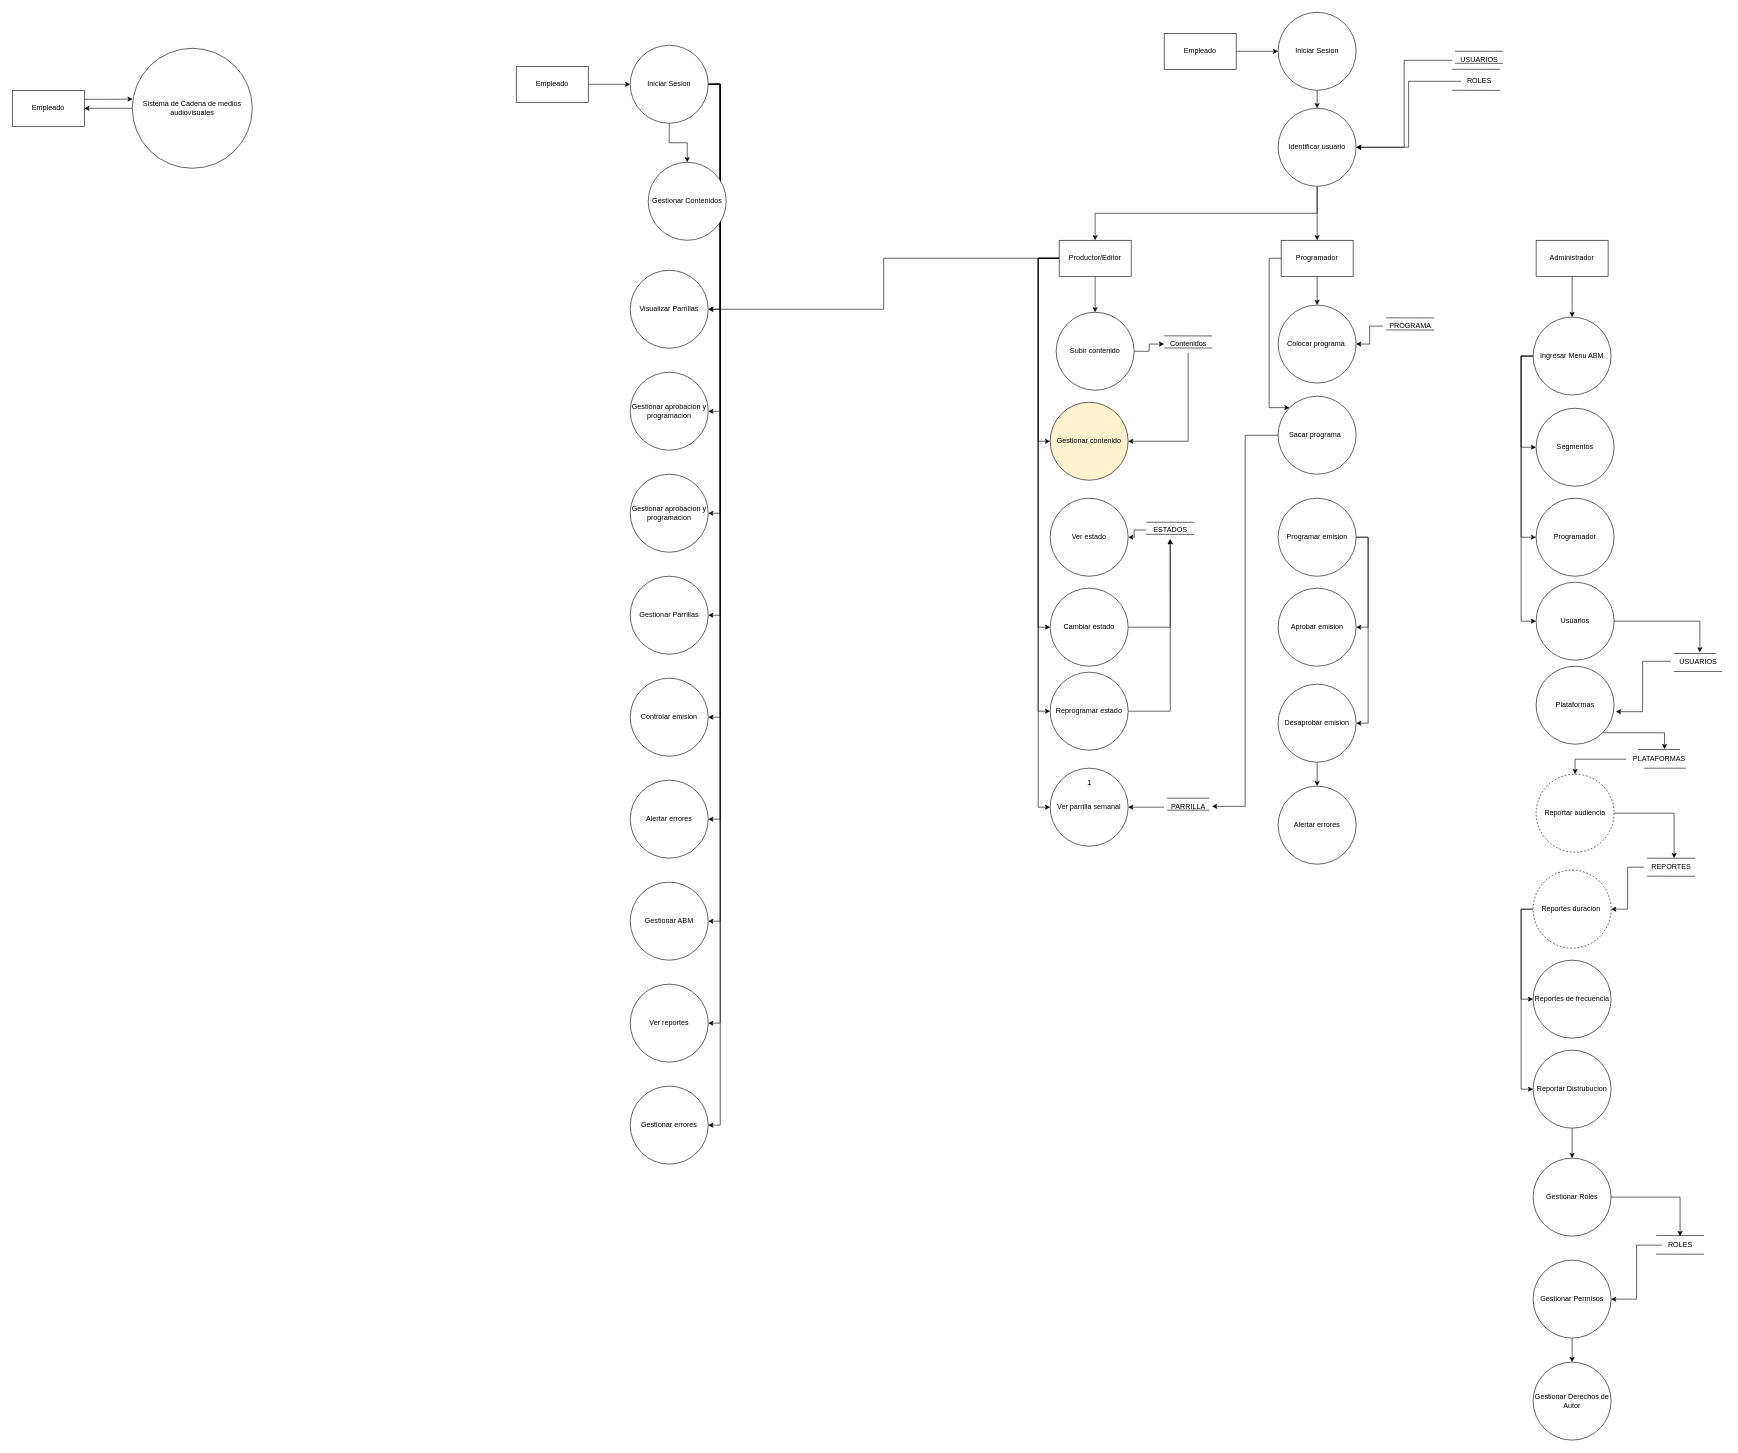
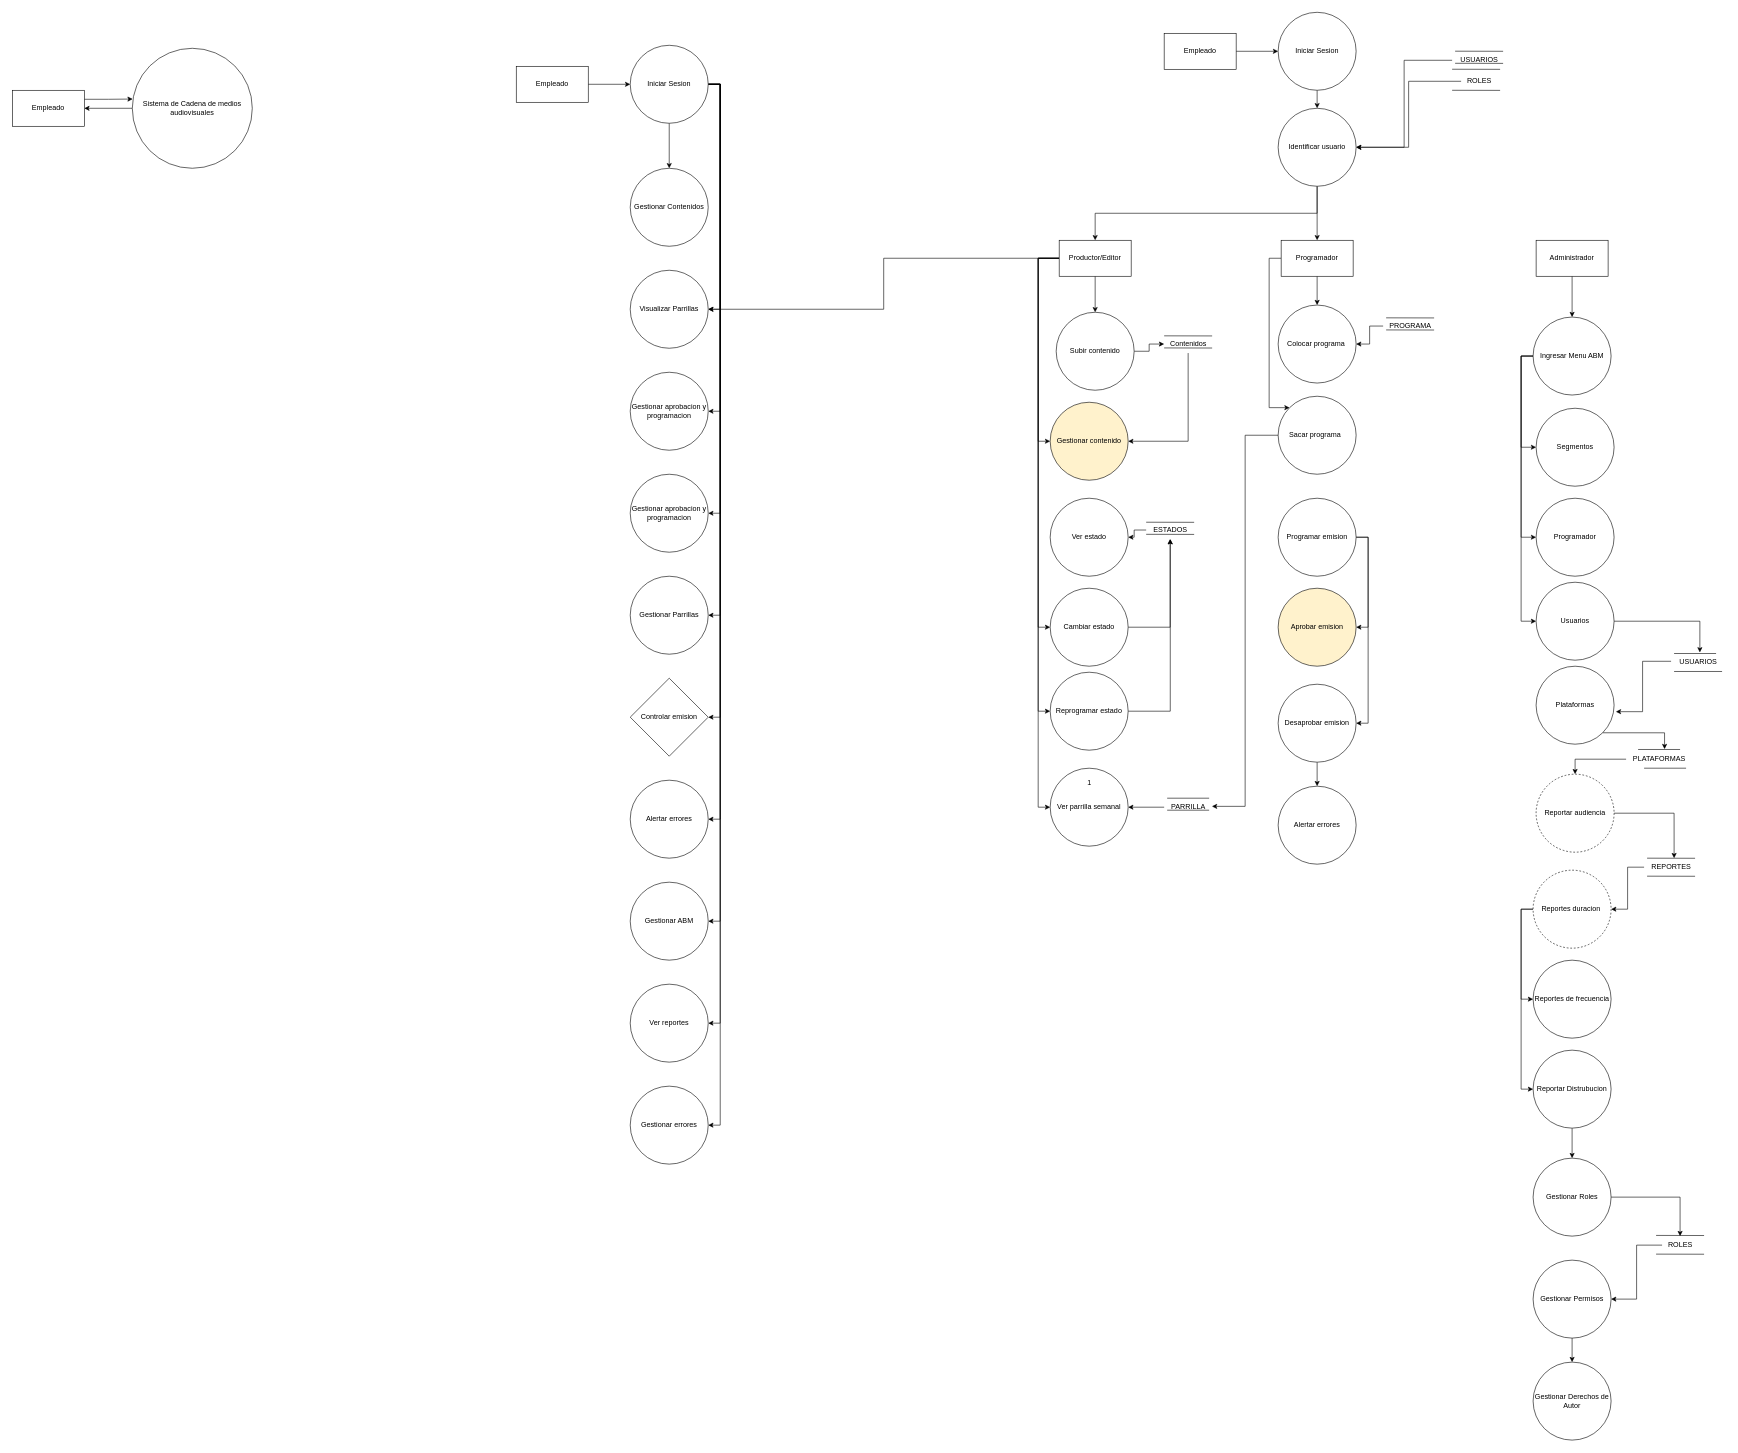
(687, 201) -> (669, 207)
(1317, 627) -> (1317, 627)
(669, 717) -> (669, 717)
